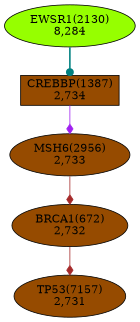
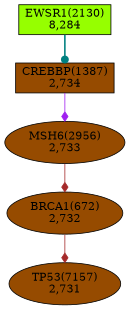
(70, 26) -> (65, 20)
